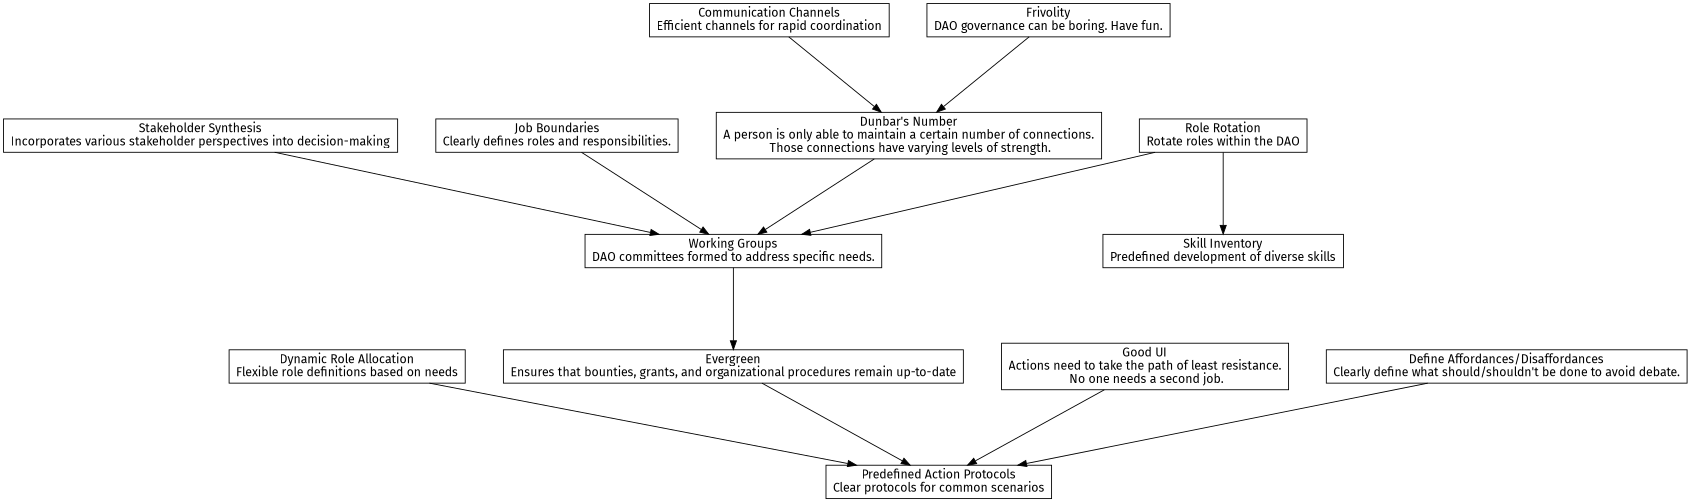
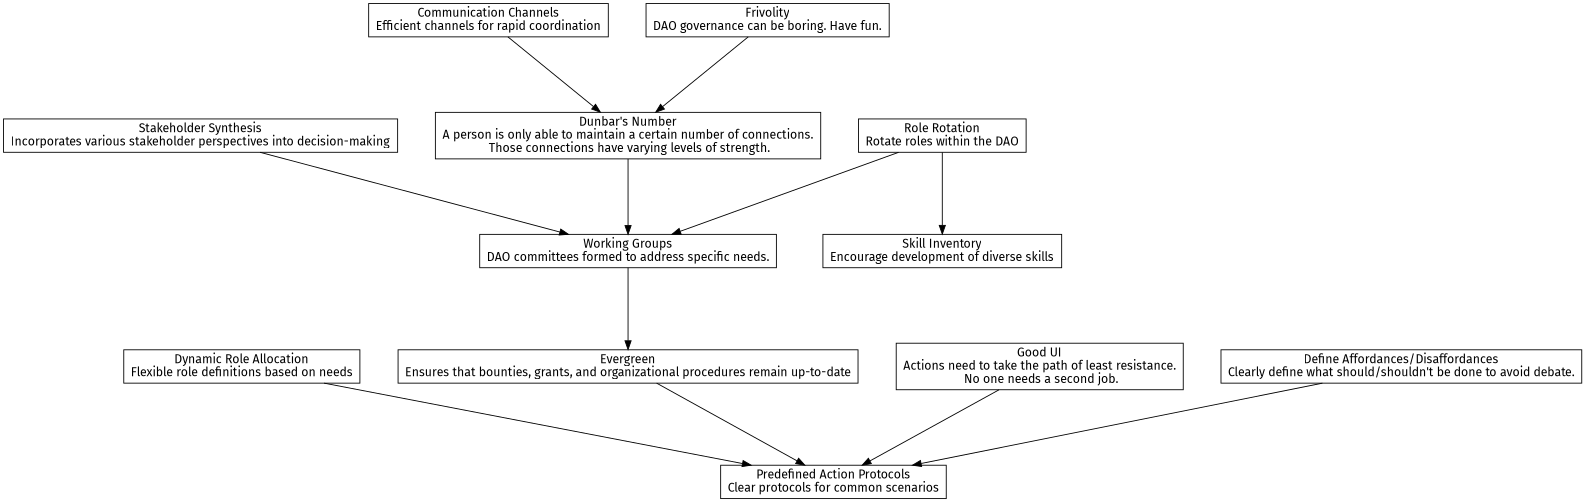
(557, 136) -> none
(1223, 251) -> (942, 251)
